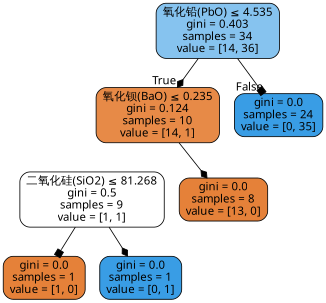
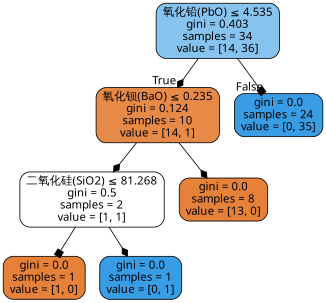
none -> (128, 153)
(92, 205) -> (92, 205)
